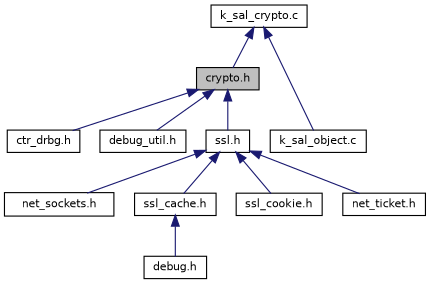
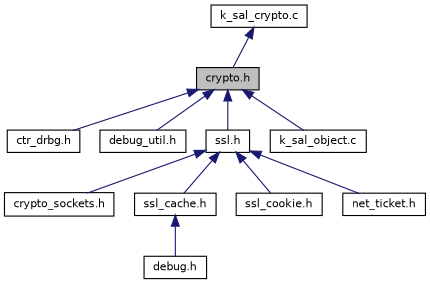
(291, 84) -> (278, 113)
(59, 204) -> (59, 204)
